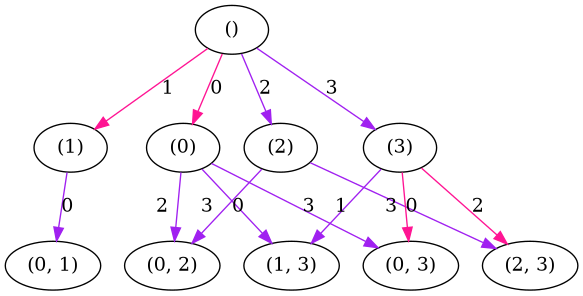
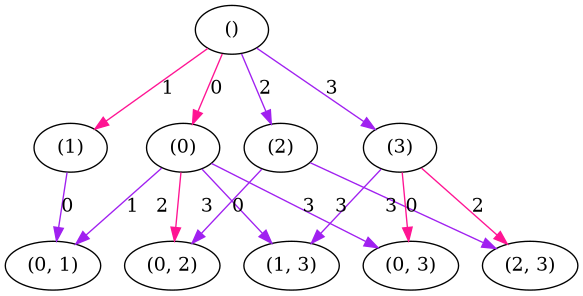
(178, 200) -> (178, 200)
none -> (124, 202)
(342, 207) -> (342, 207)
